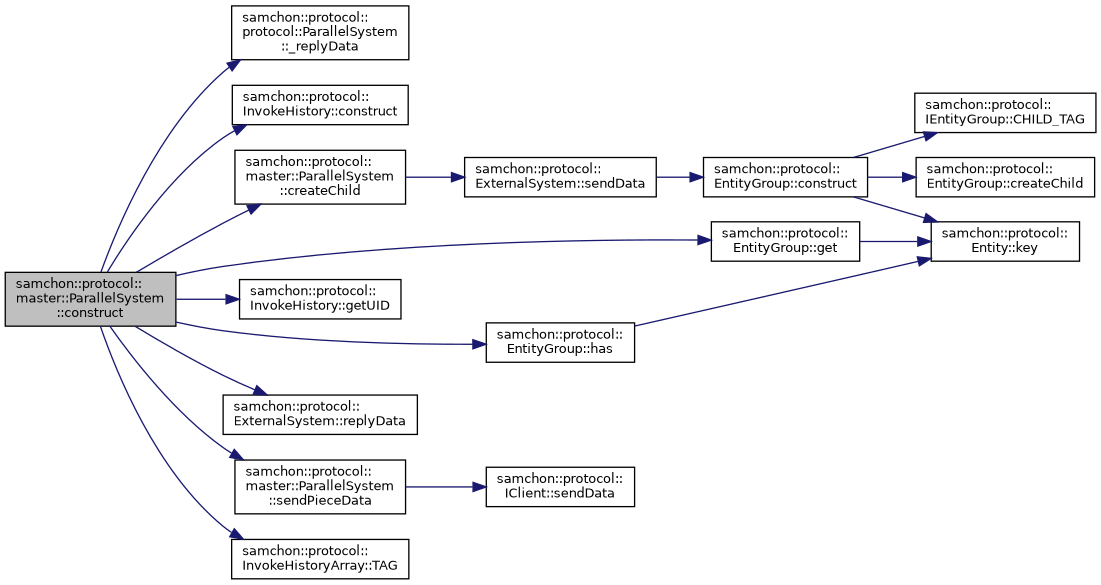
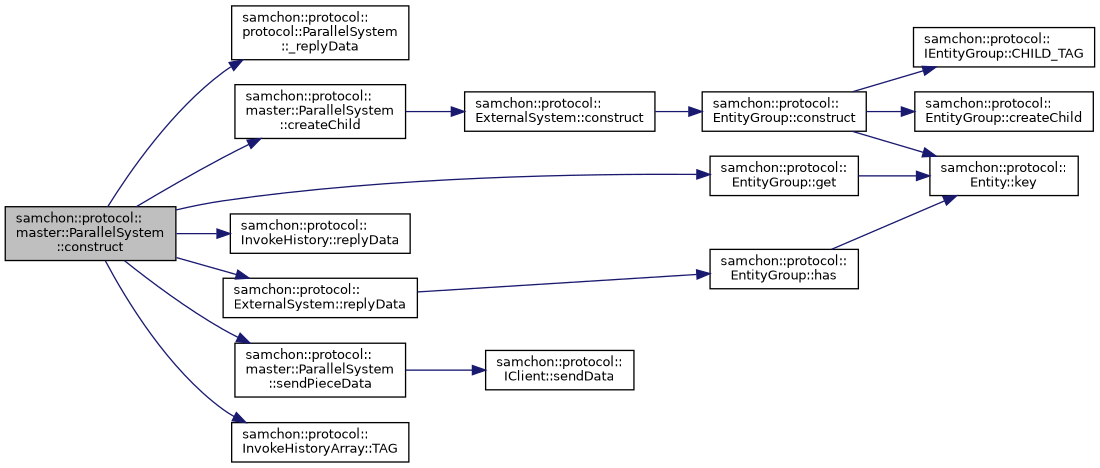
(320, 105) -> none
(560, 177) -> (560, 112)
(320, 299) -> (320, 234)
(324, 340) -> (557, 283)
